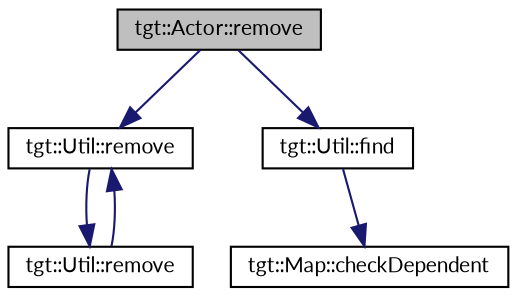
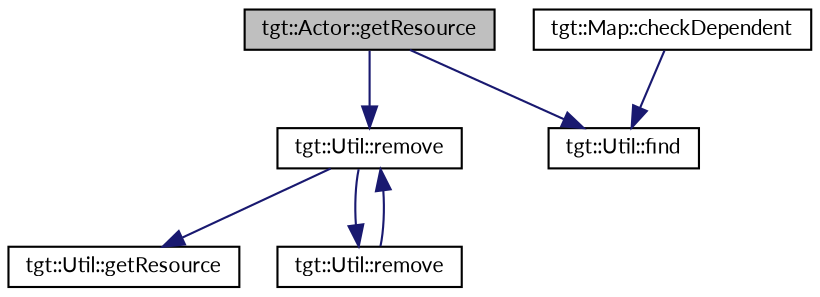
(219, 30) -> (370, 30)
(351, 198) -> (652, 79)
none -> (124, 267)
